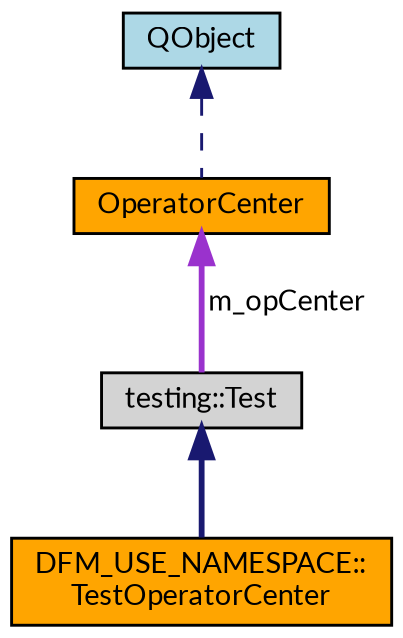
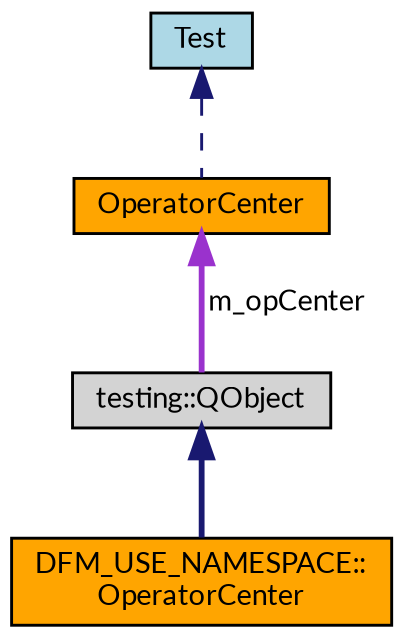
(202, 41) -> (202, 41)
(202, 400) -> (202, 400)
(202, 582) -> (202, 582)
